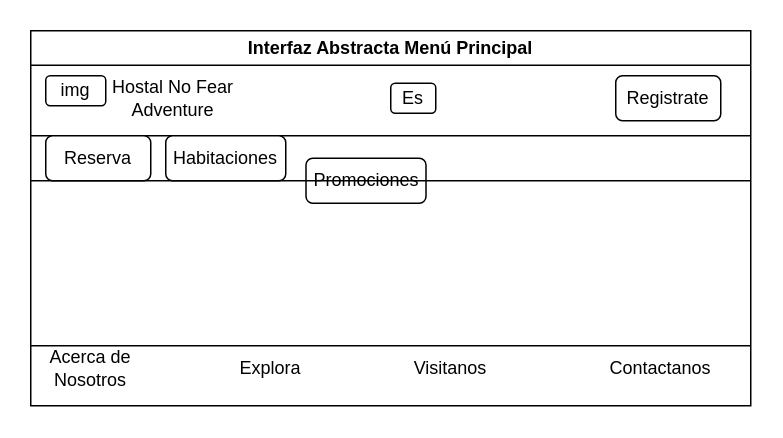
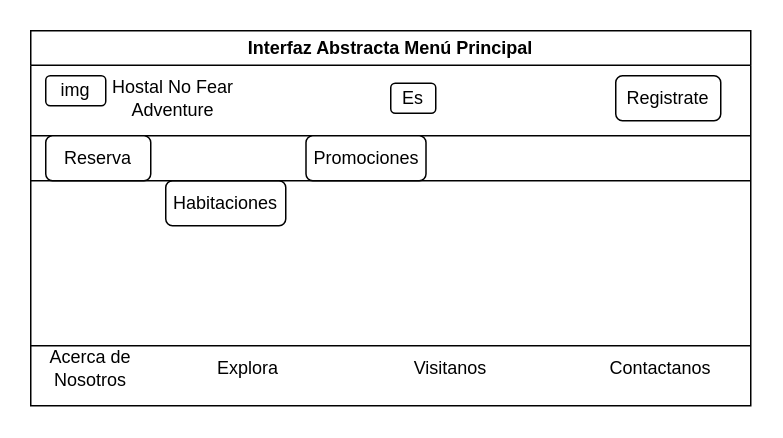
(226, 158) -> (226, 203)
(366, 181) -> (366, 158)
(271, 368) -> (248, 368)
